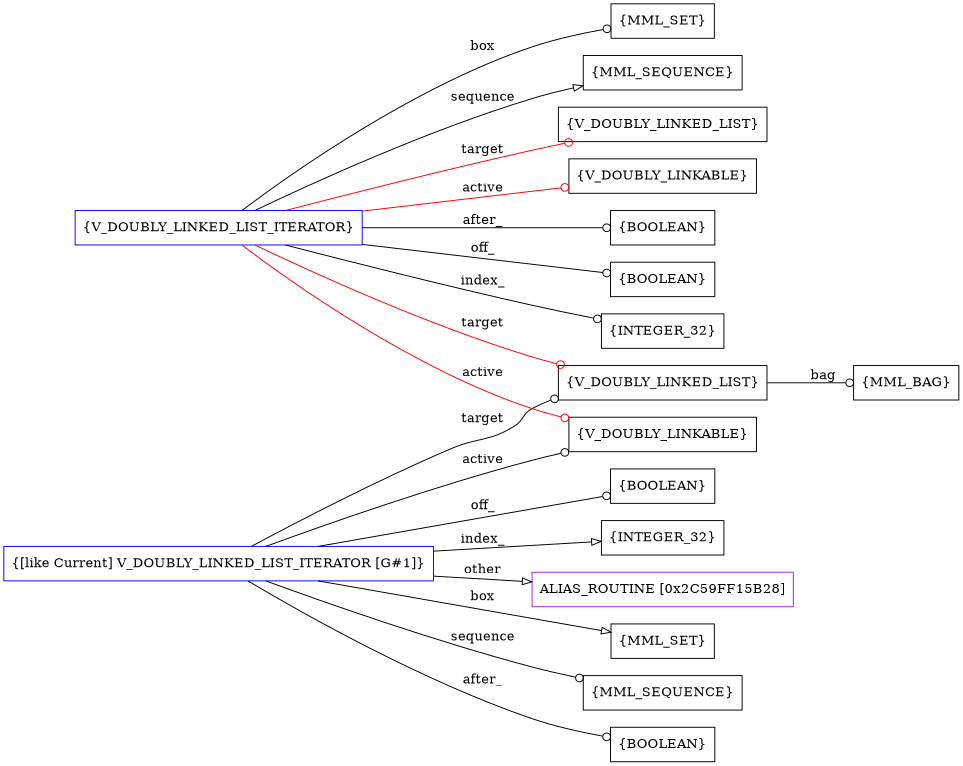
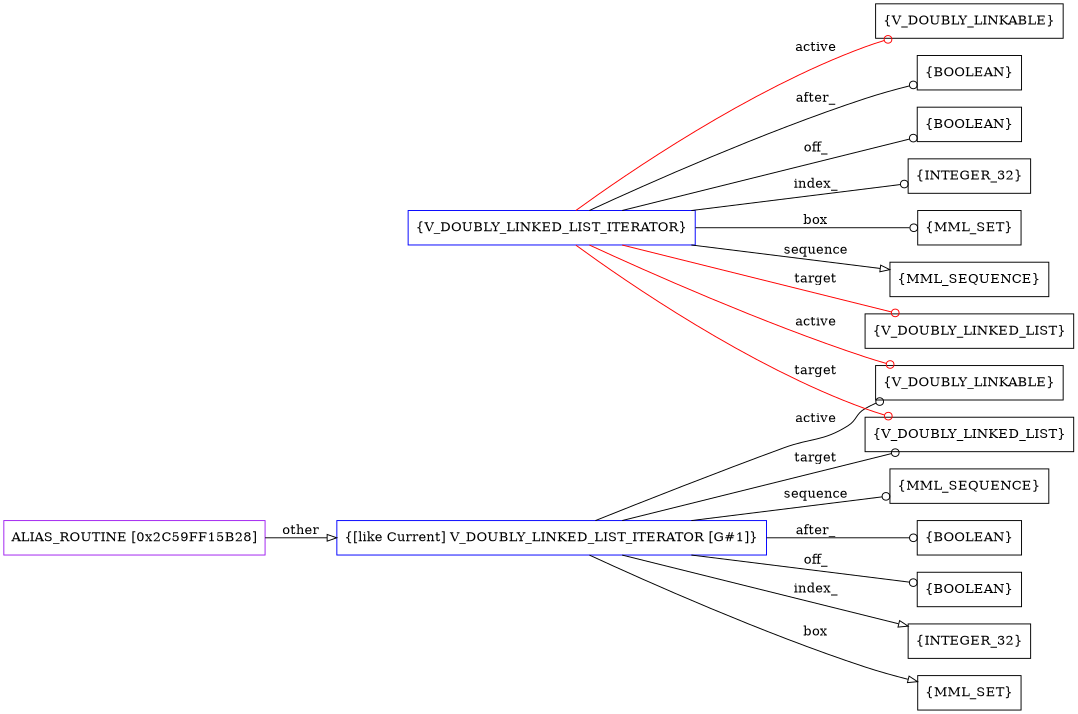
(906, 383) -> none
(478, 579) -> (296, 538)
